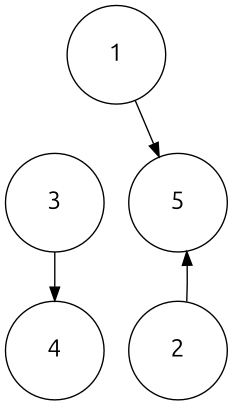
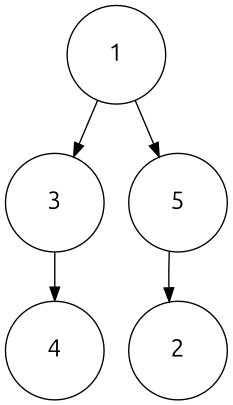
none -> (88, 122)
(187, 284) -> (169, 270)
